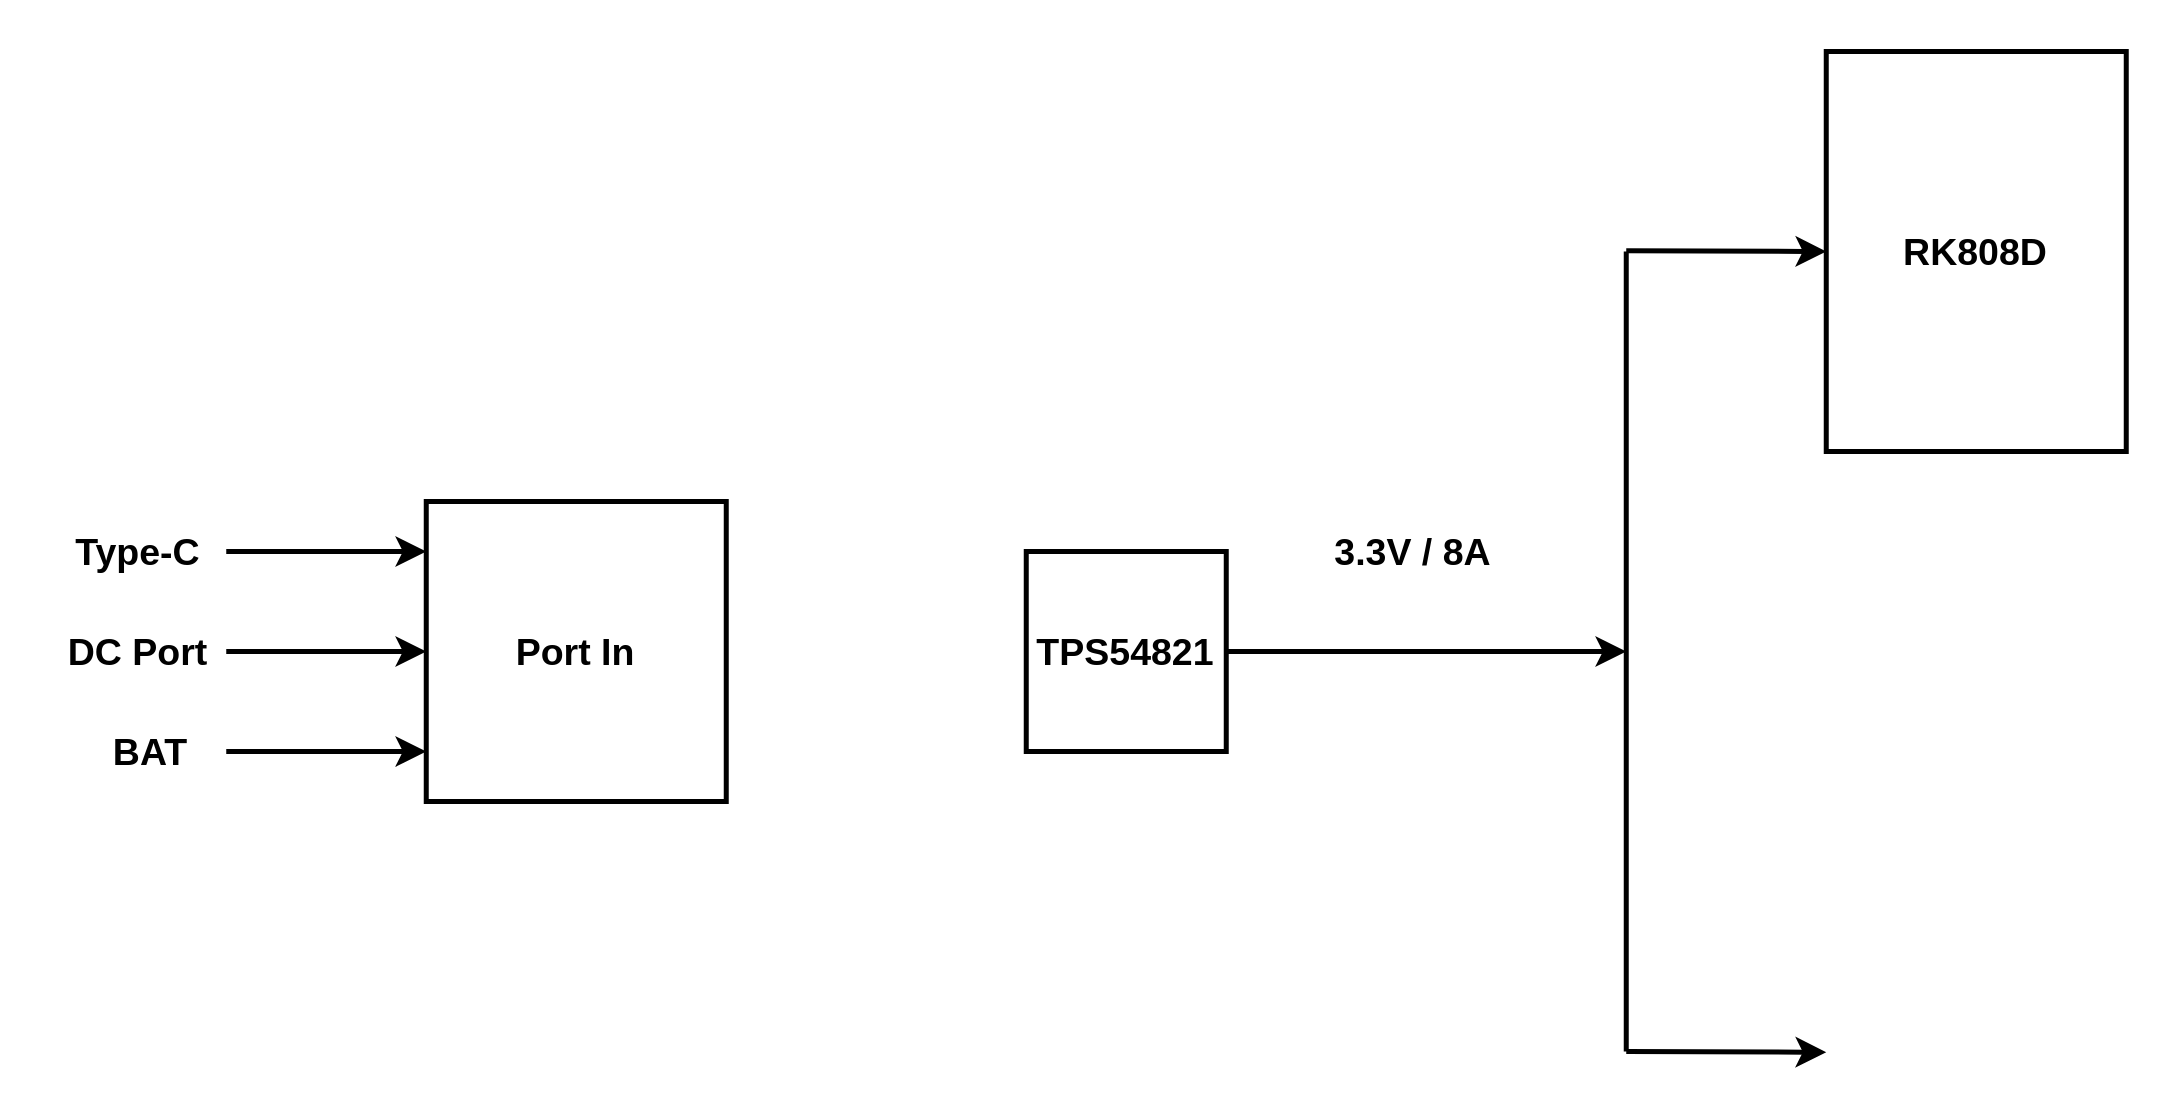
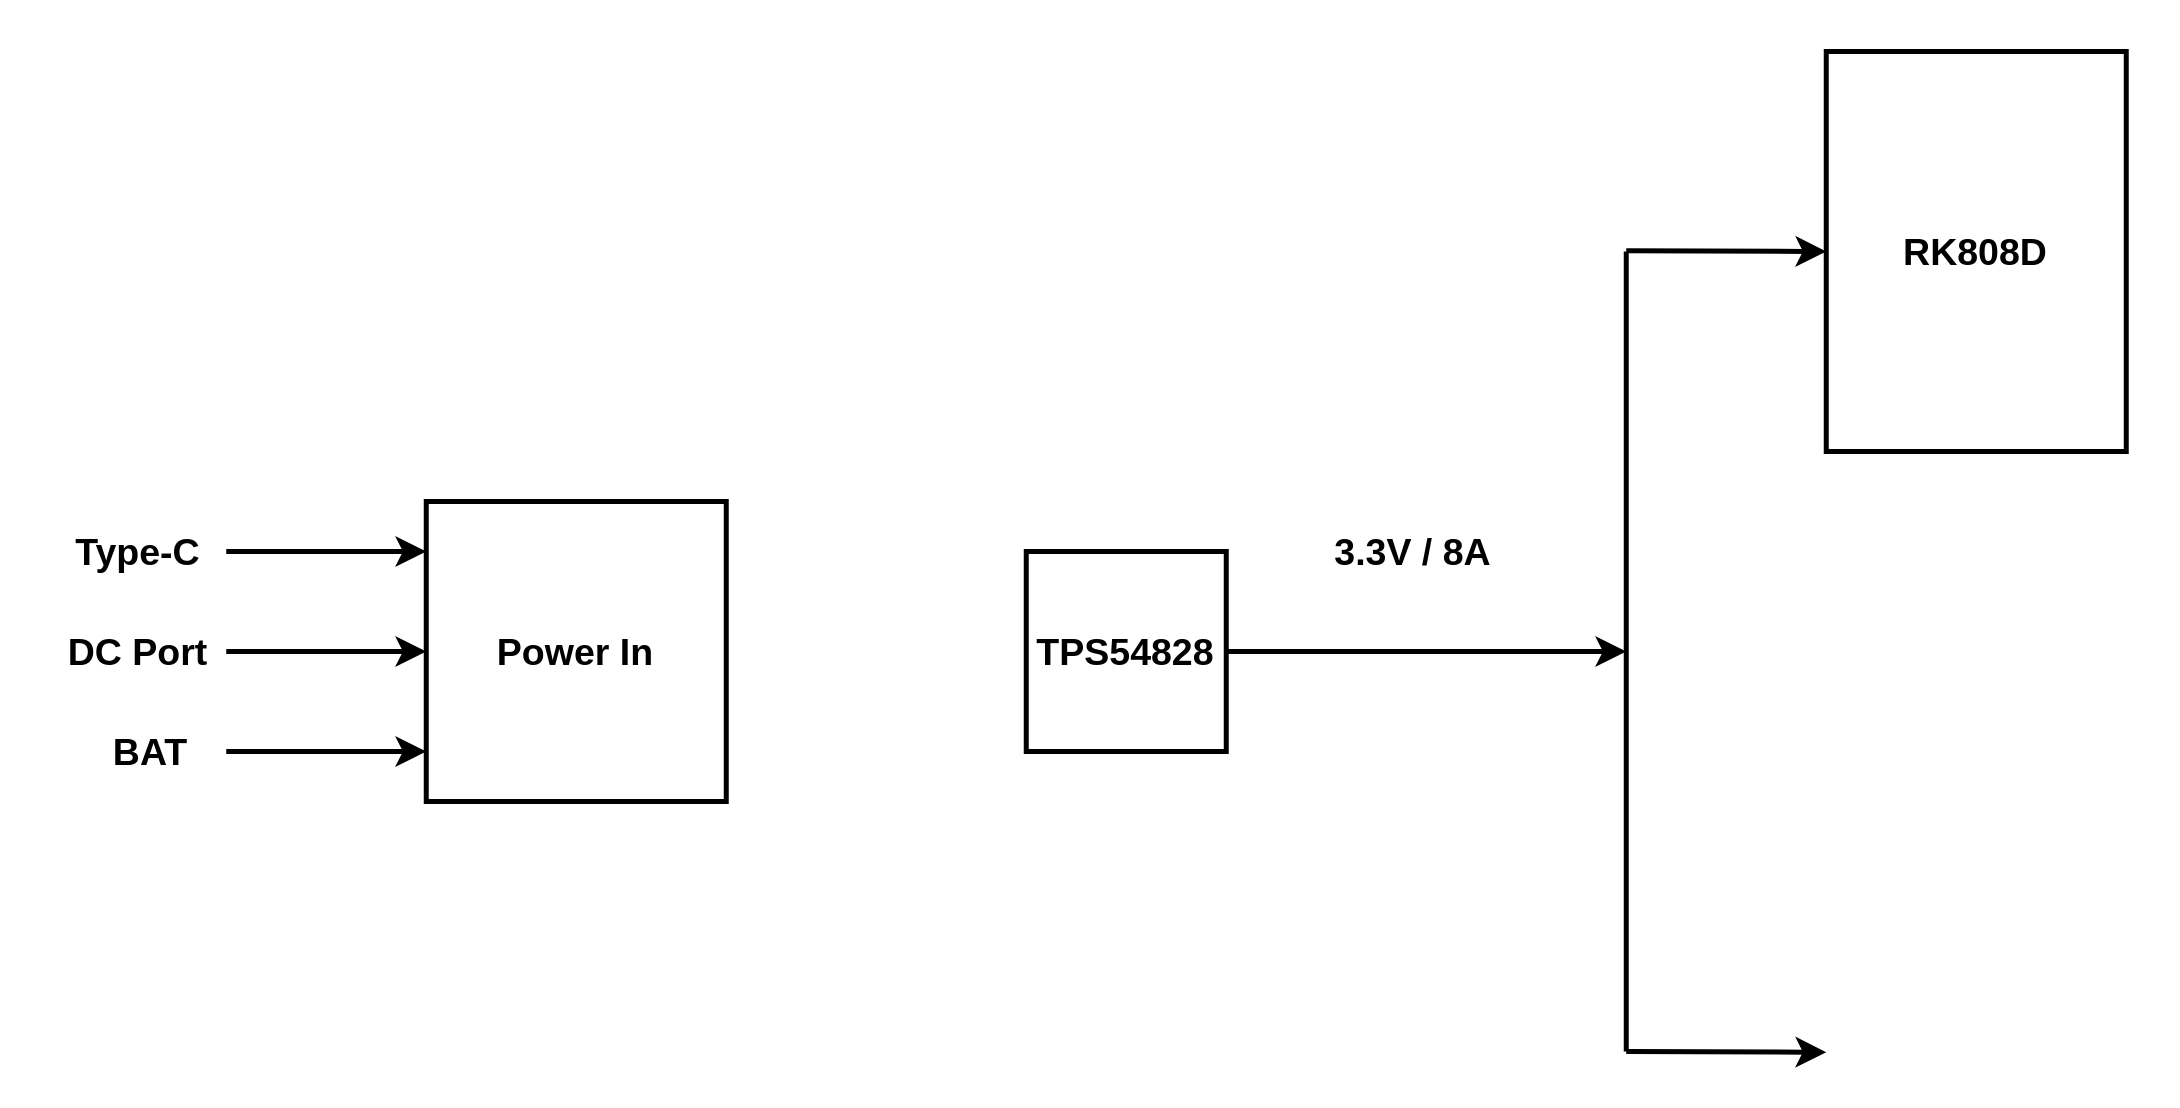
(576, 651) -> (576, 651)
(1126, 651) -> (1126, 651)
